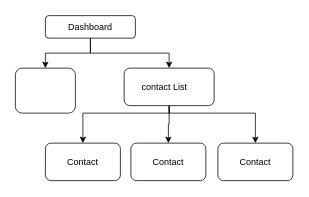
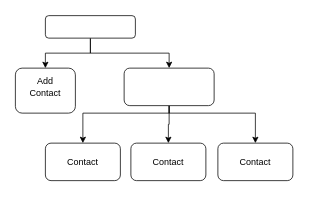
(90, 27) -> none
none -> (45, 87)
(165, 87) -> none
